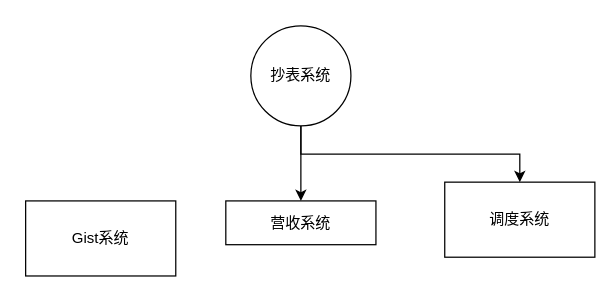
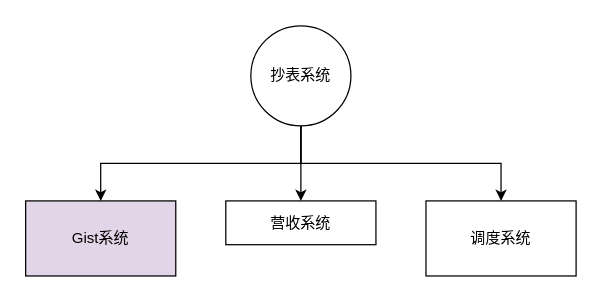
none -> (185, 163)
(519, 219) -> (501, 238)
(101, 238) -> (101, 238)
